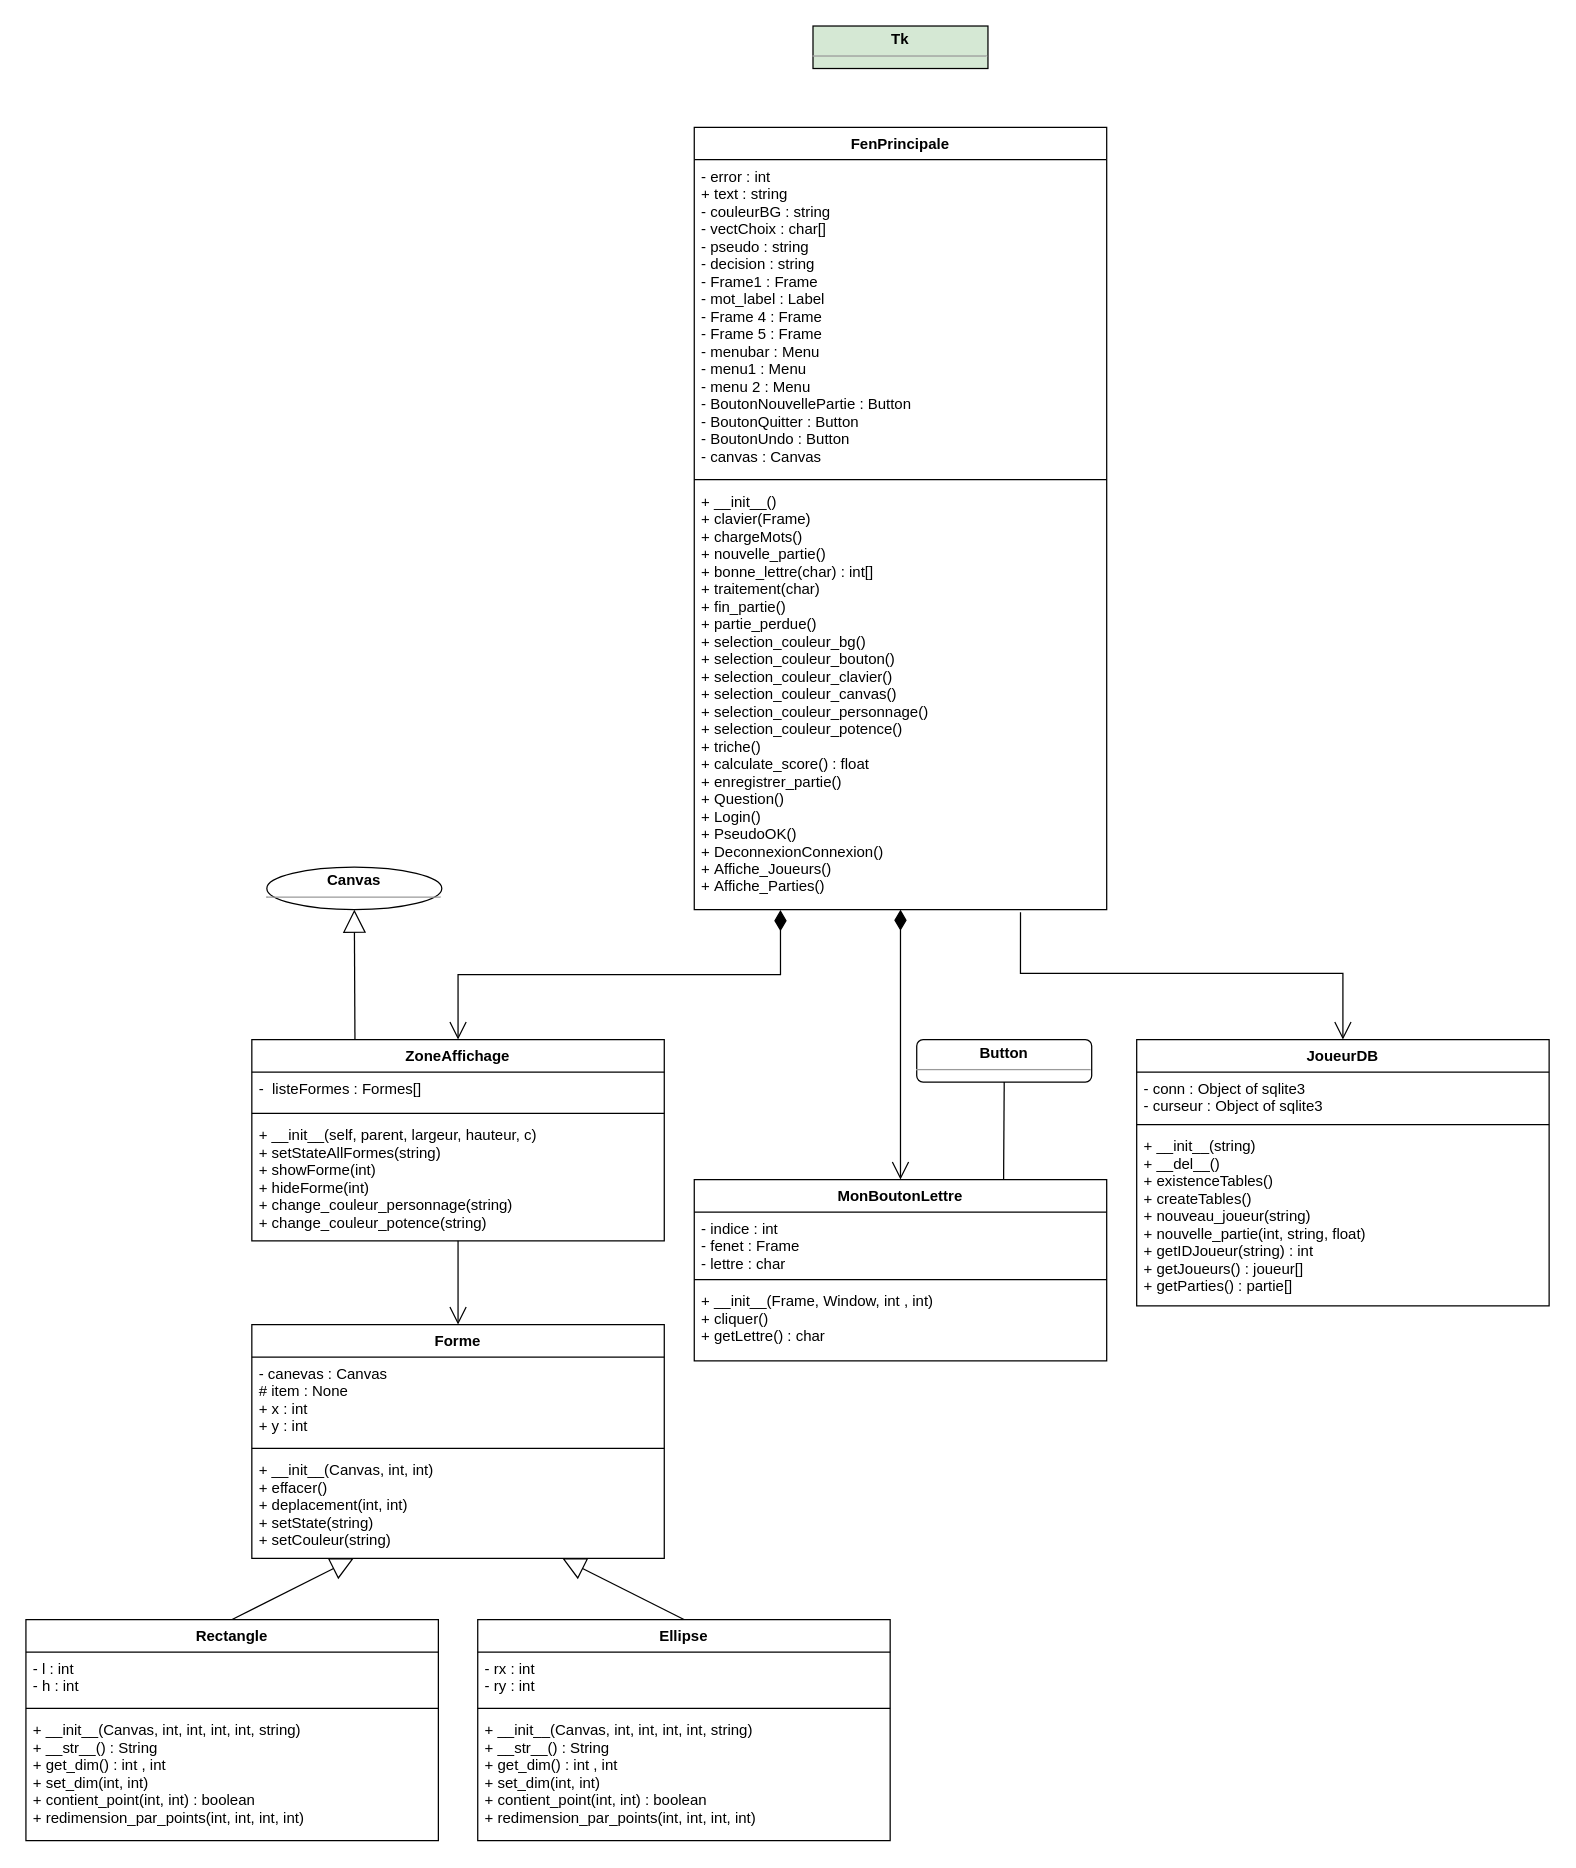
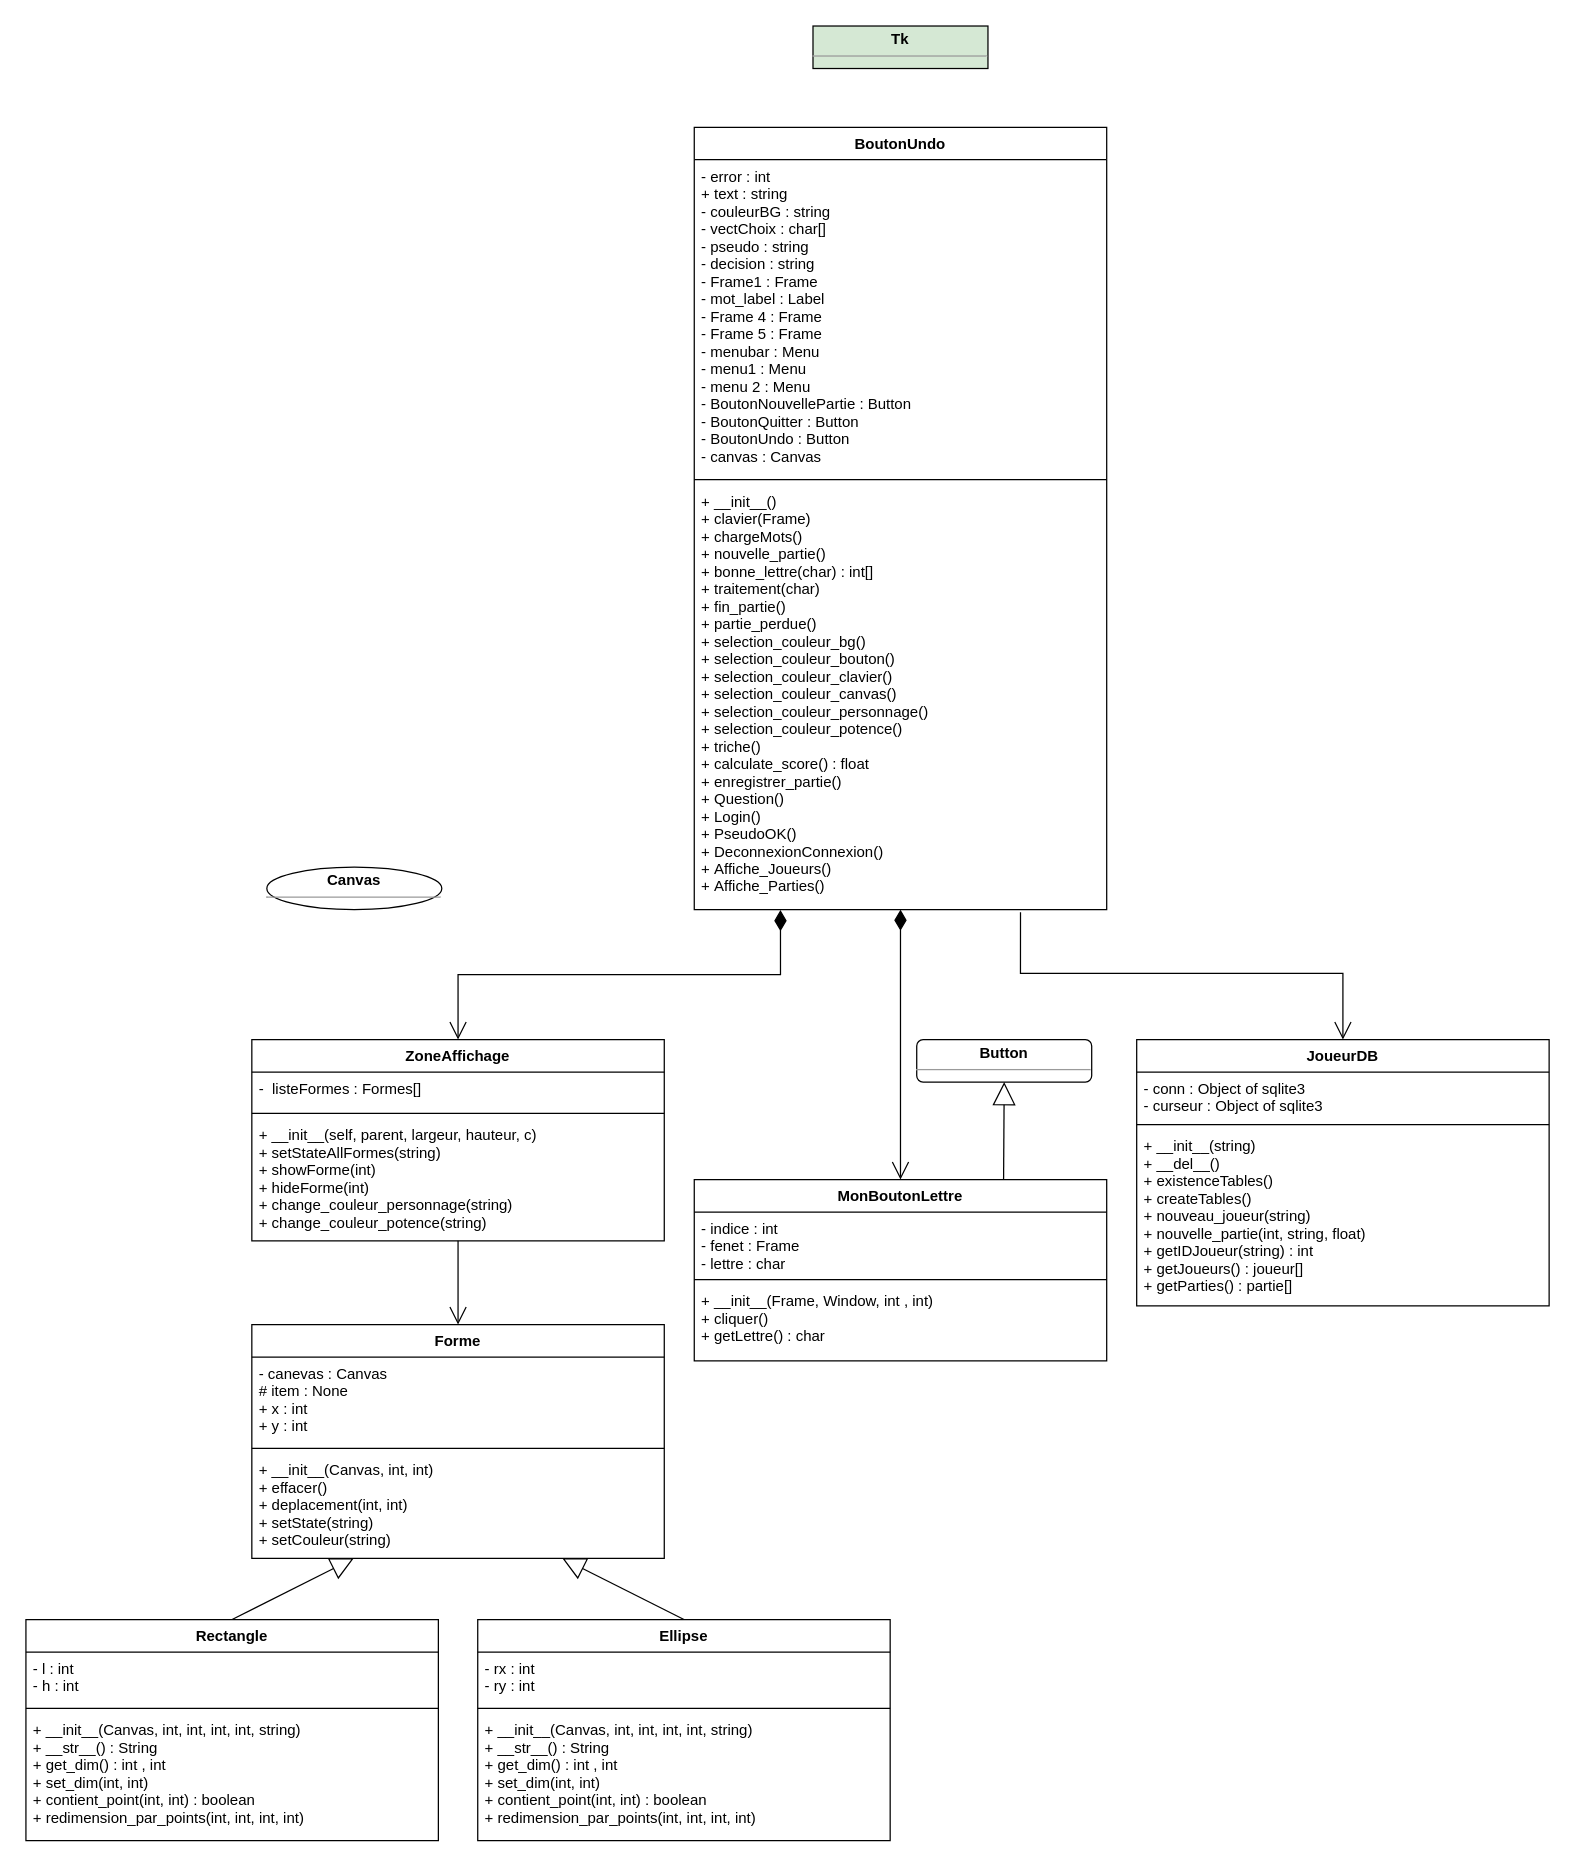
(900, 144) -> (900, 144)
(355, 986) -> none
(1004, 1094) -> (1004, 1106)
